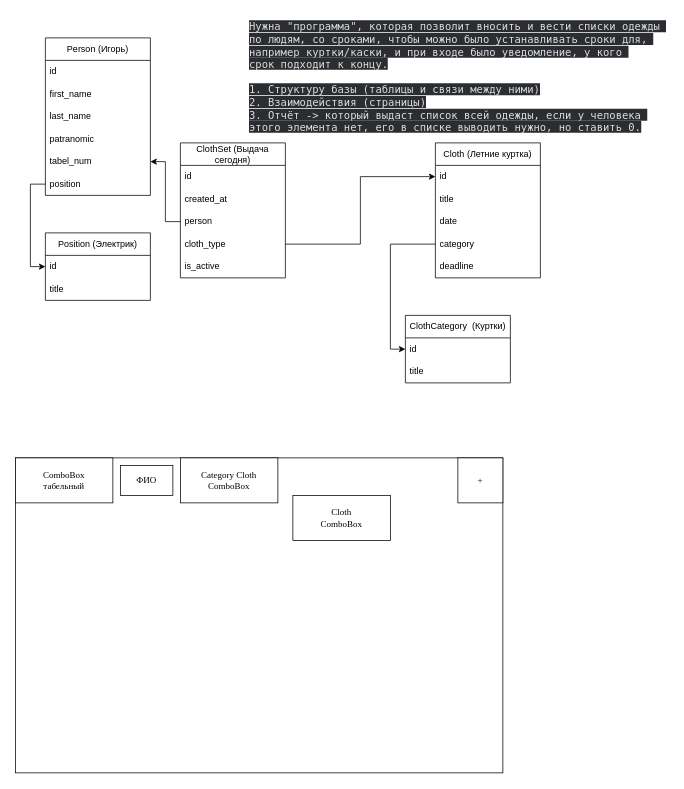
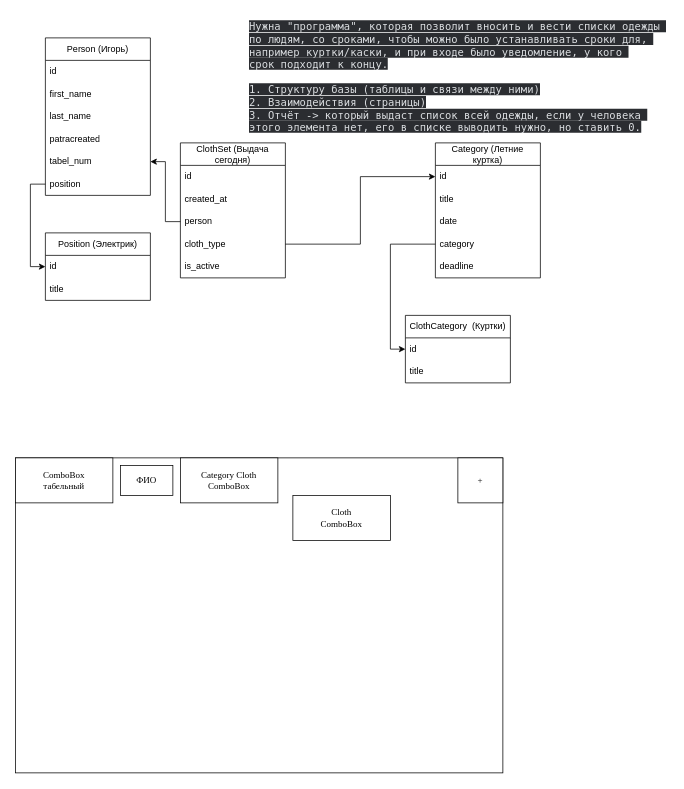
(74, 139) -> (80, 139)
(488, 154) -> (488, 154)
